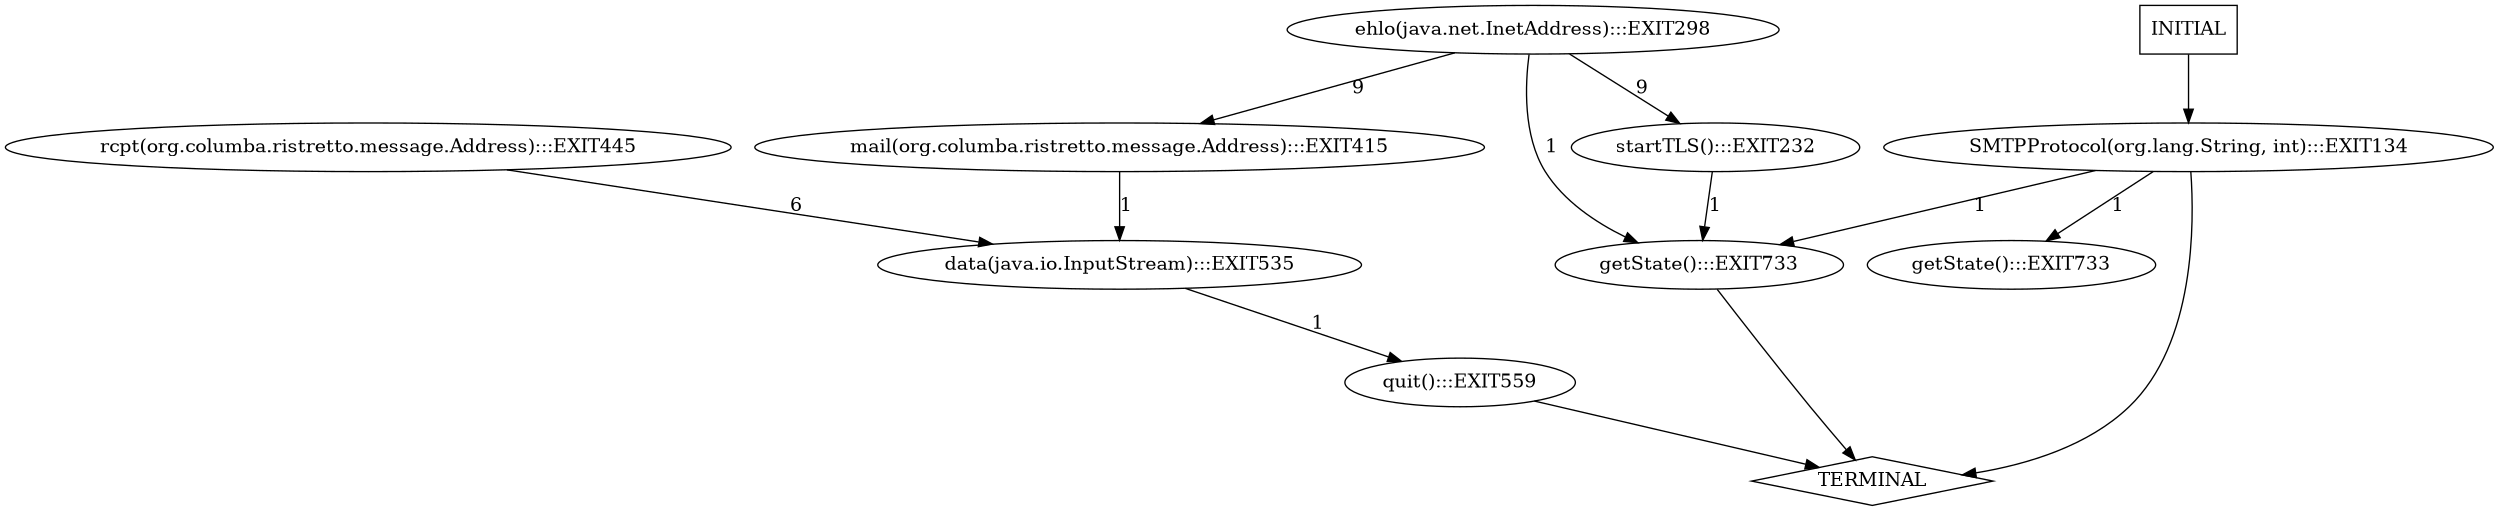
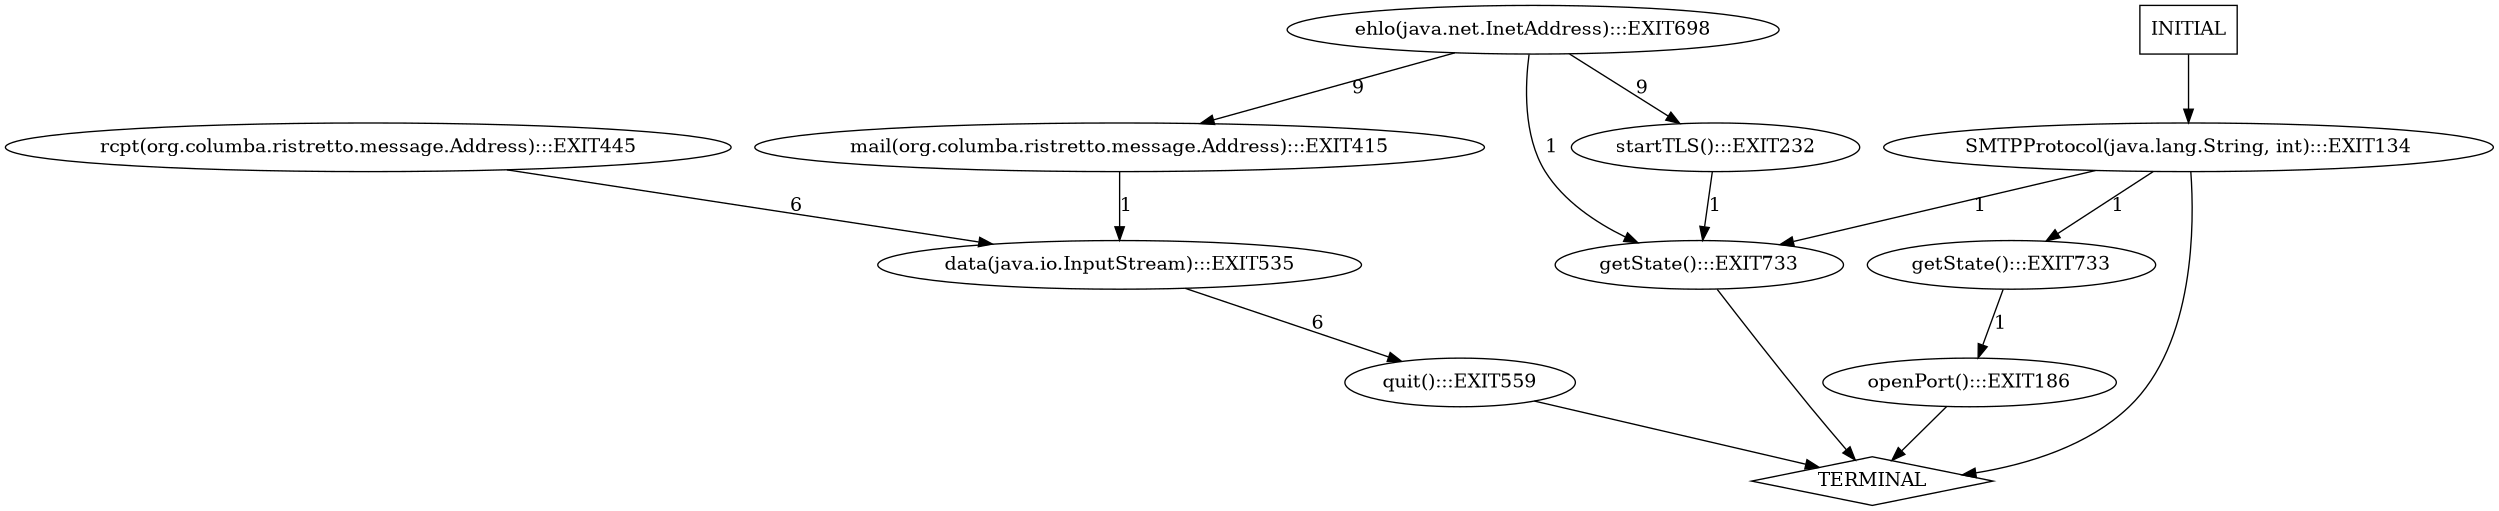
(1533, 30) -> (1533, 30)
(2189, 147) -> (2189, 147)
(1318, 324) -> (1318, 324)
none -> (1970, 382)
